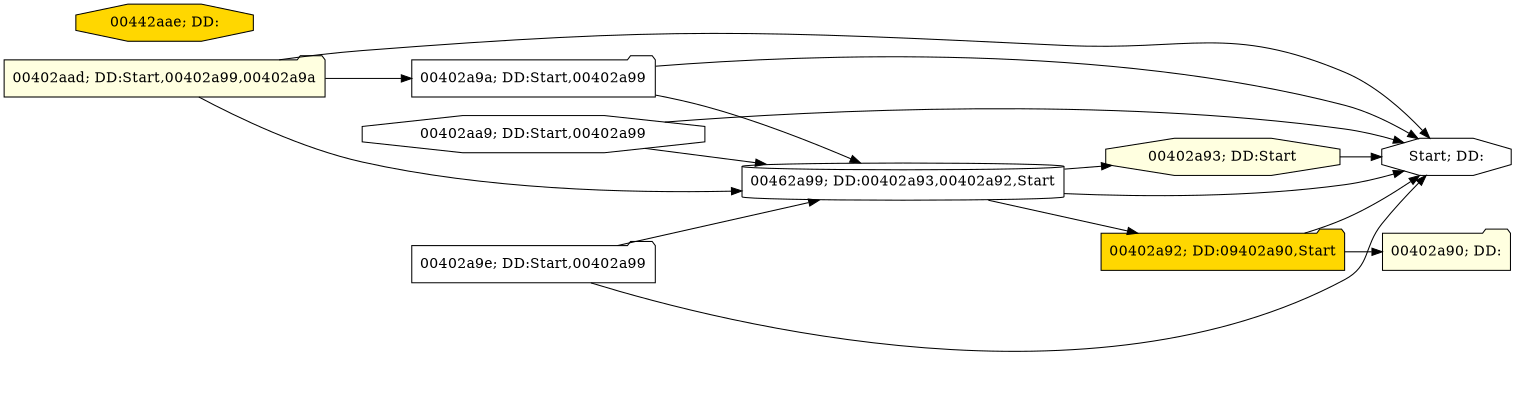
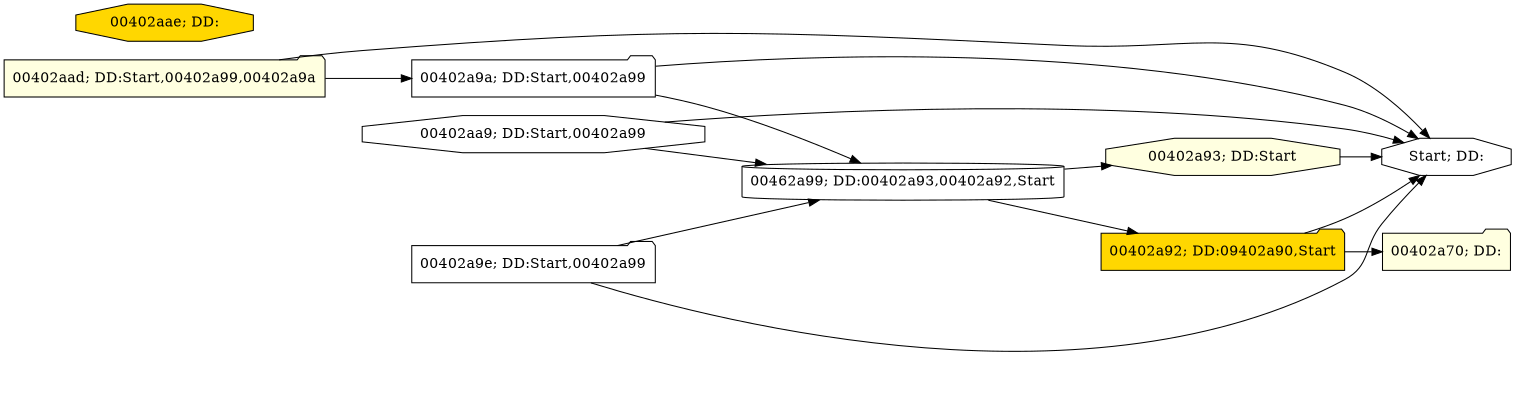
(165, 23) -> (165, 23)
(458, 179) -> none
(1230, 194) -> none
(1446, 252) -> (1446, 252)
